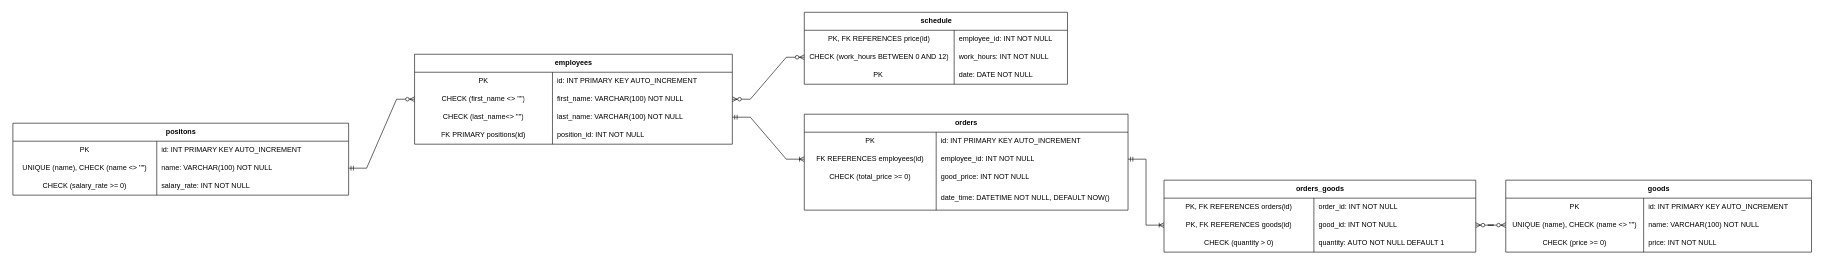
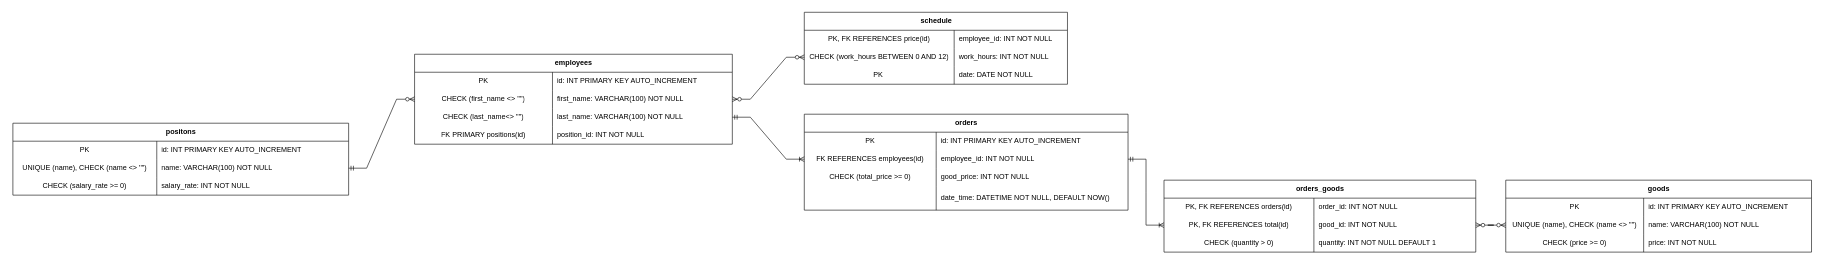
(1239, 225) -> (1239, 225)
(1380, 243) -> (1378, 243)
